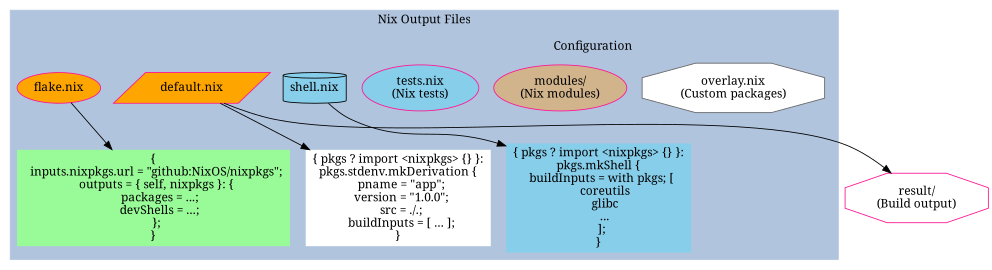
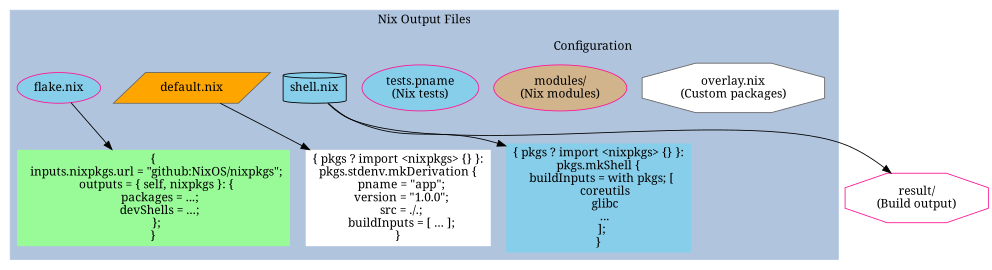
(59, 88) -> (59, 88)
(192, 88) -> (192, 88)
(420, 88) -> (420, 88)
(557, 125) -> (607, 133)
